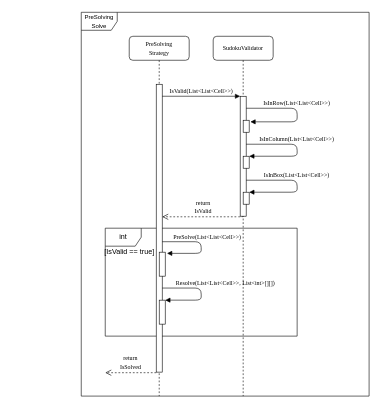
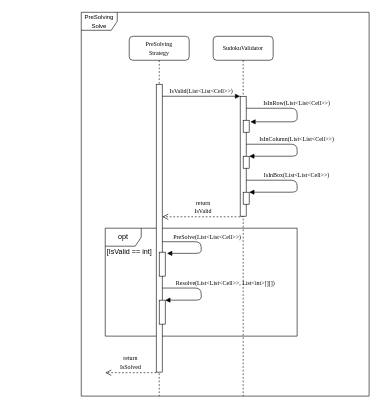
(123, 237) -> (123, 237)
(130, 252) -> (130, 252)
